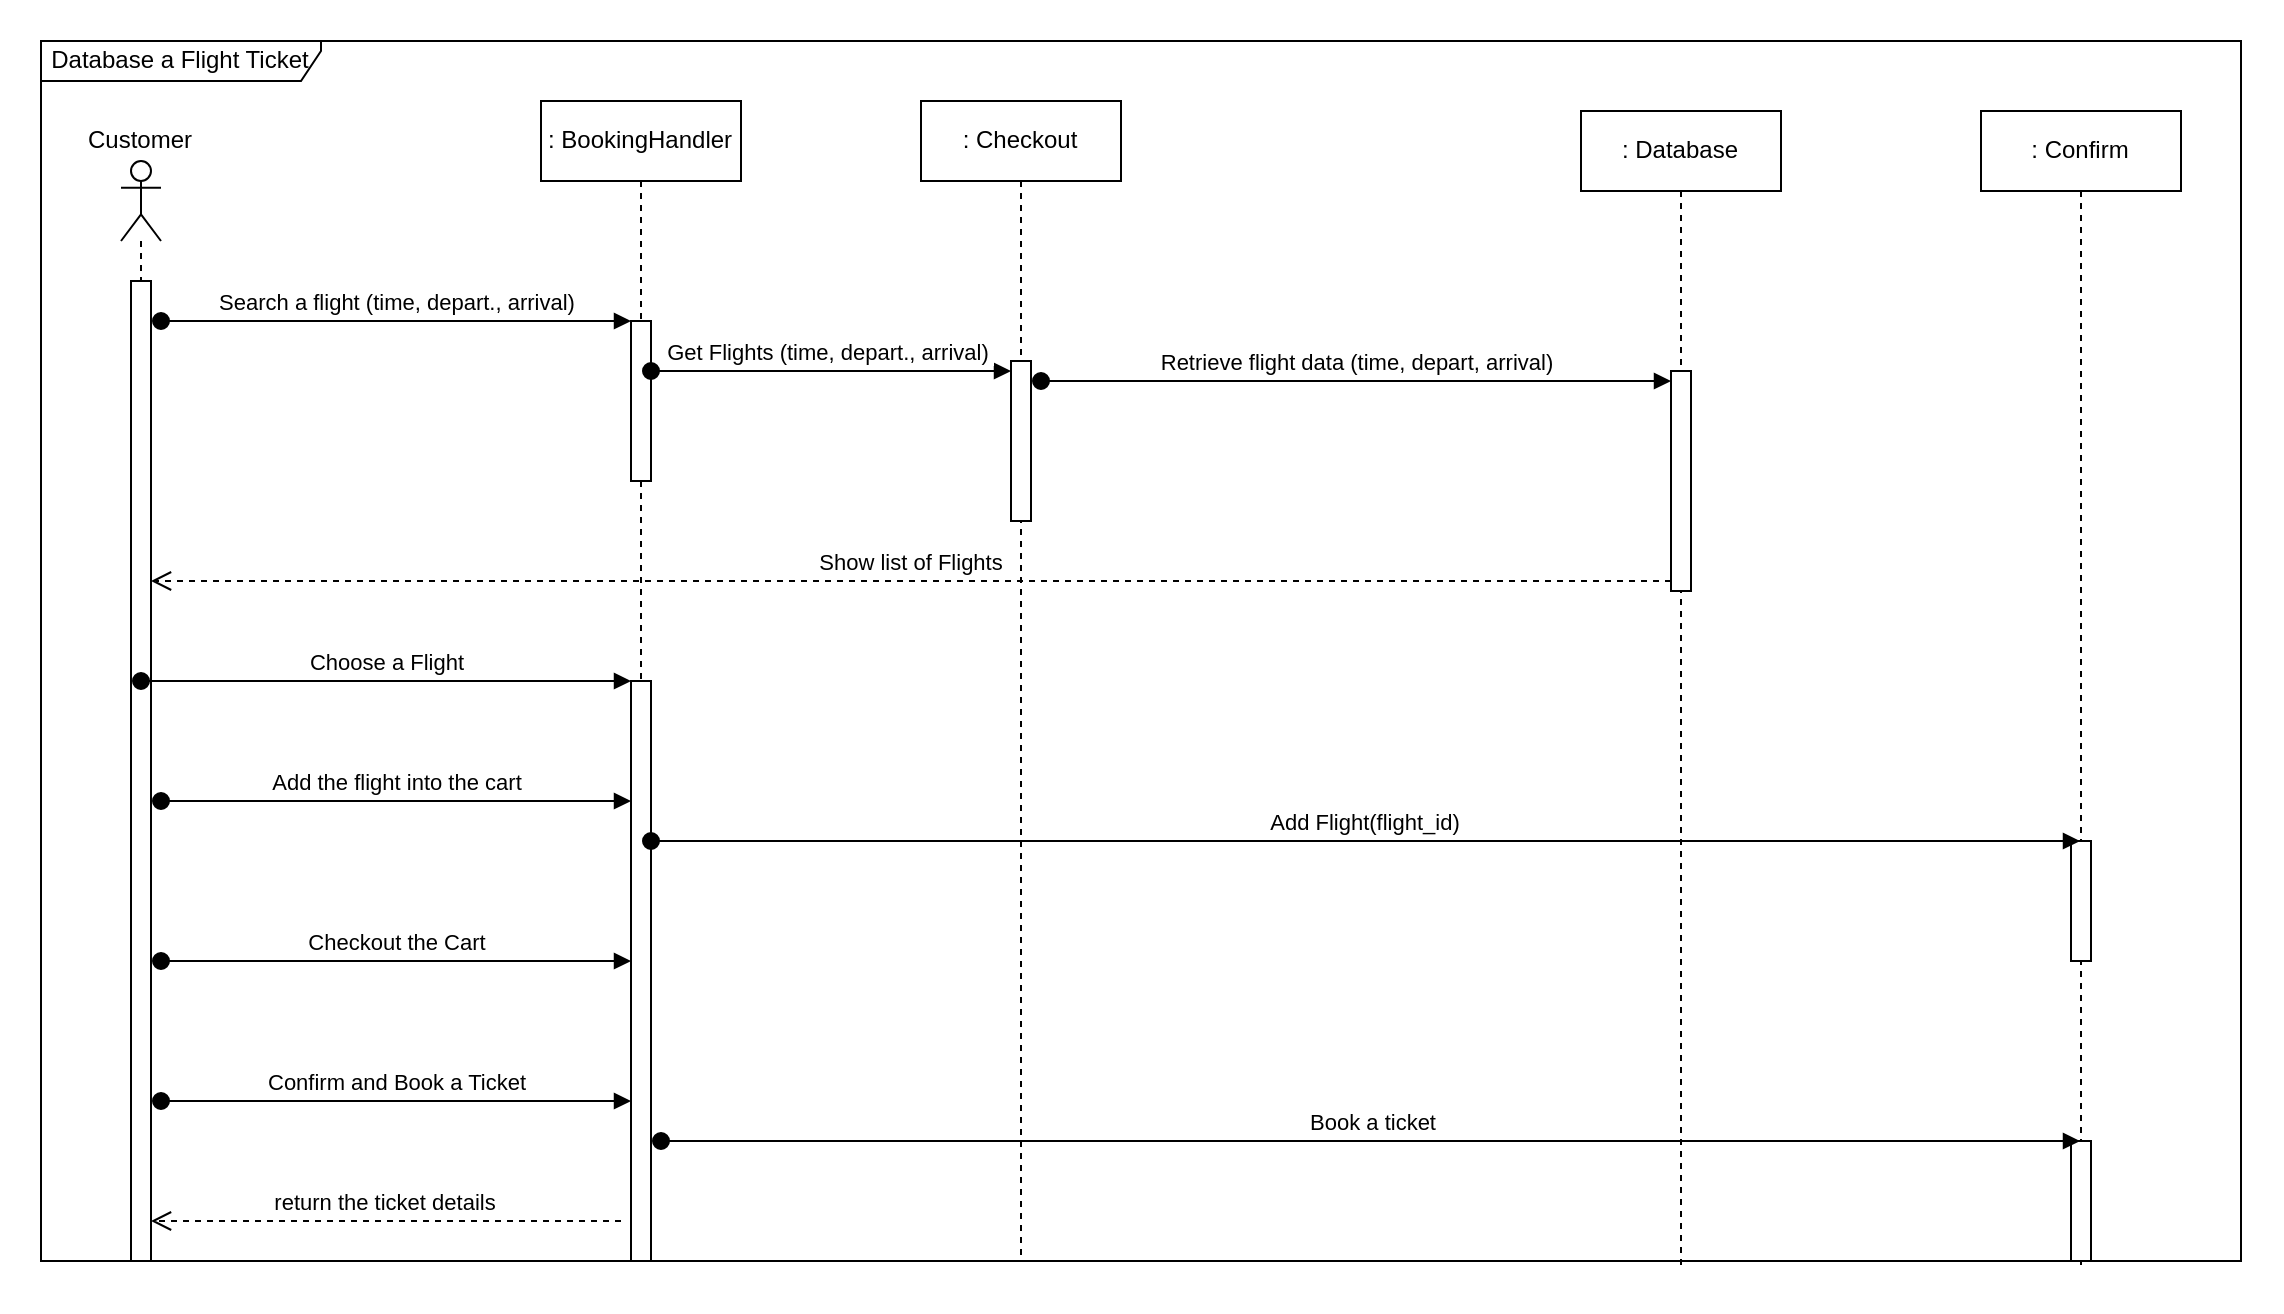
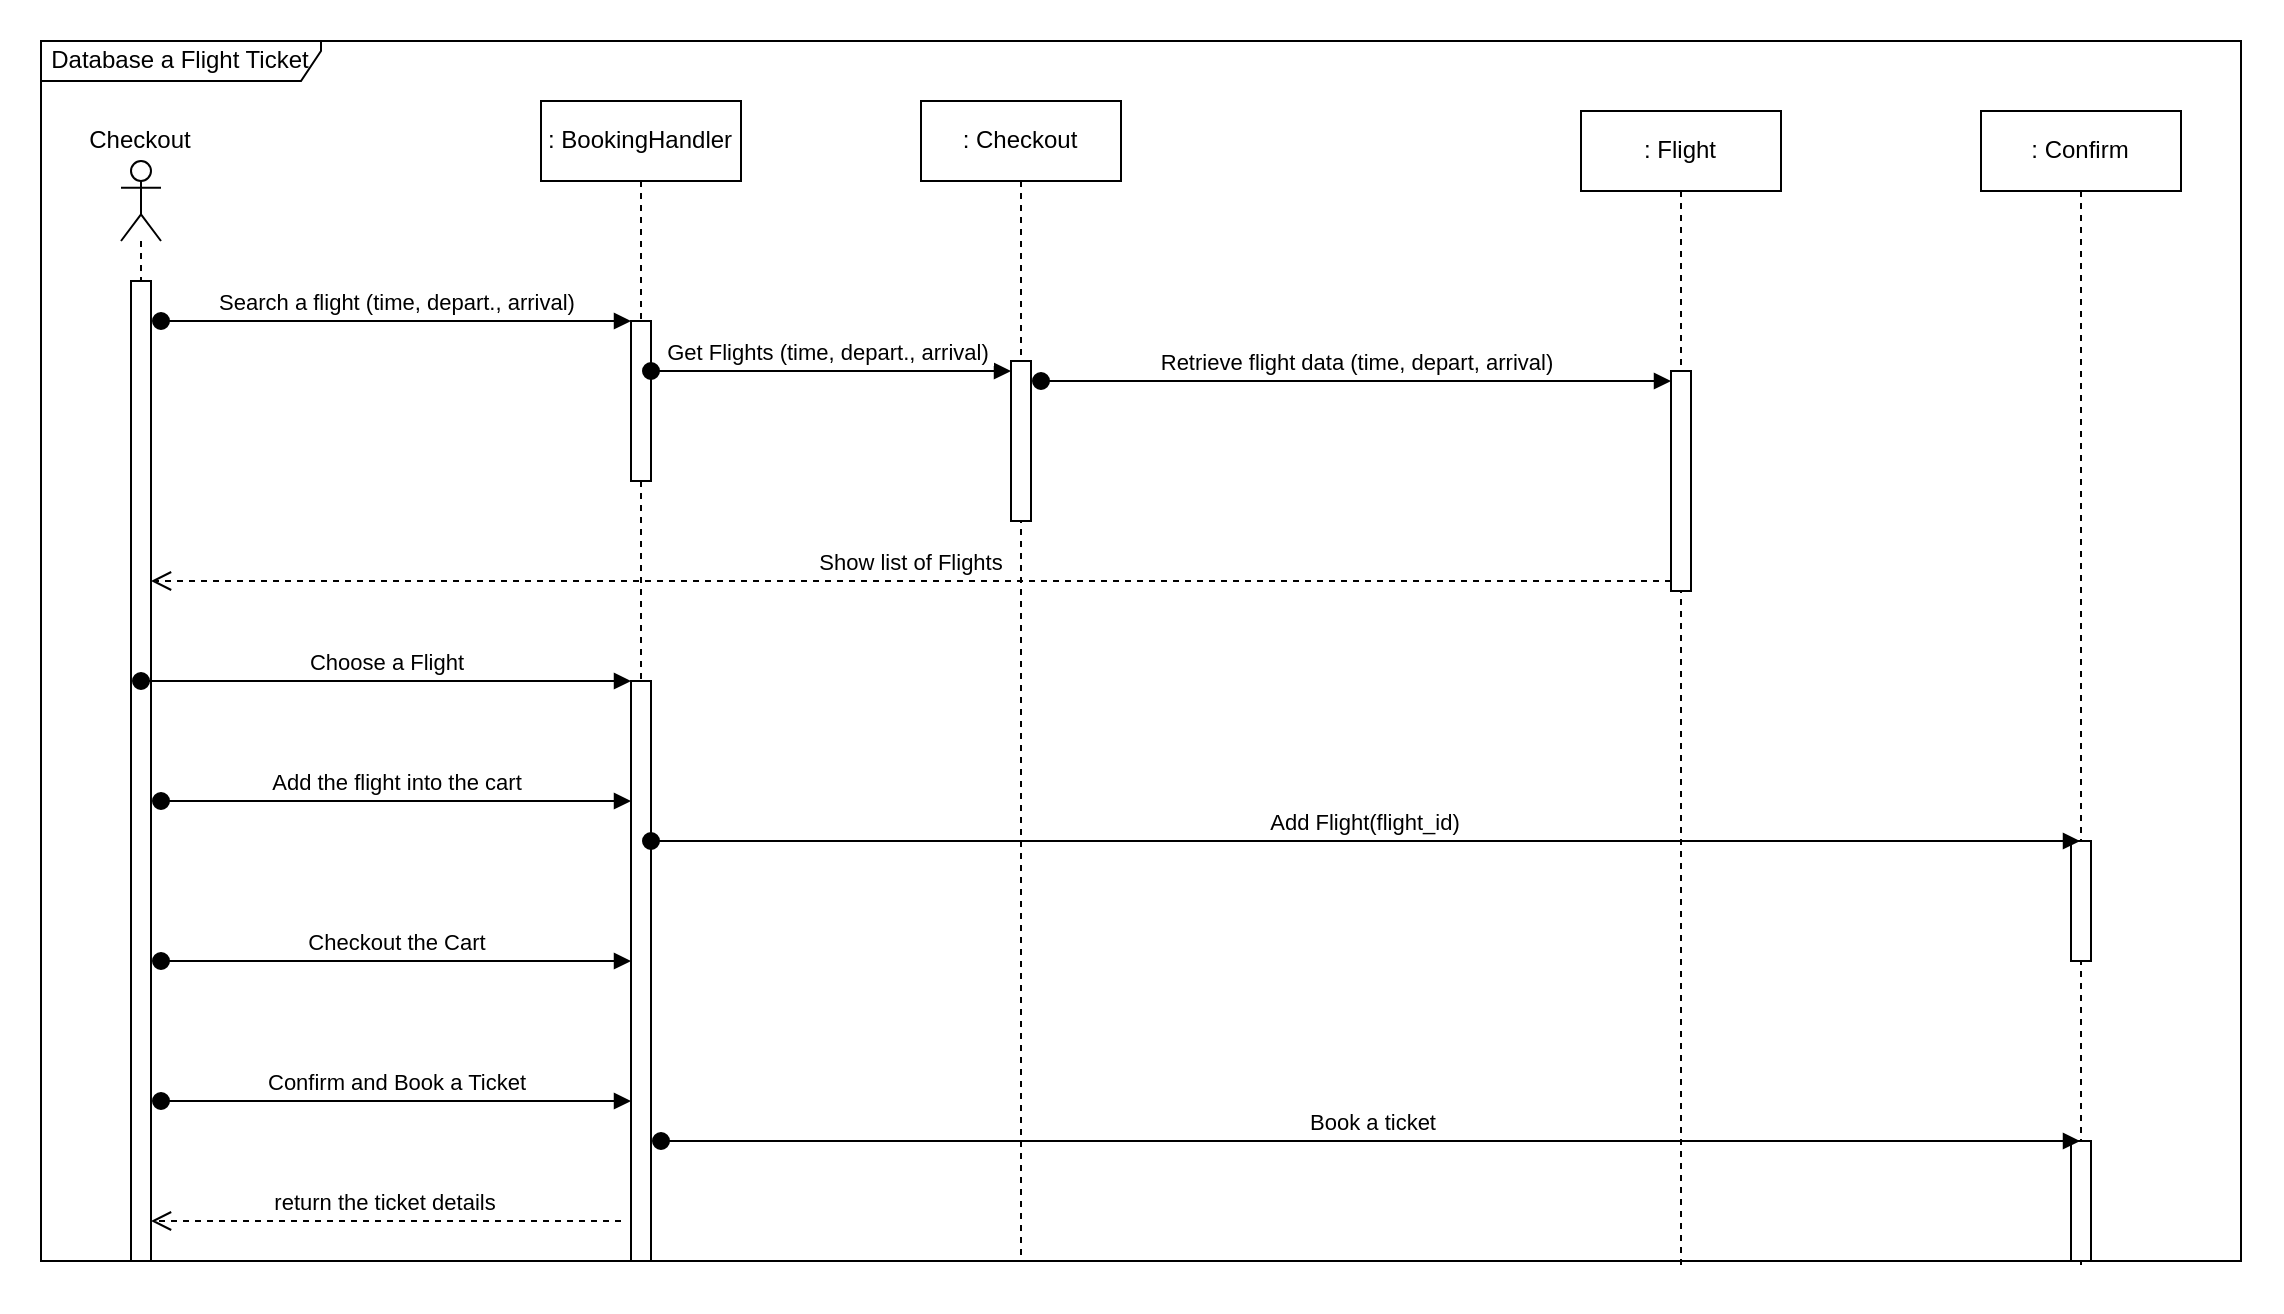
(141, 141) -> (141, 141)
(1681, 151) -> (1681, 151)
